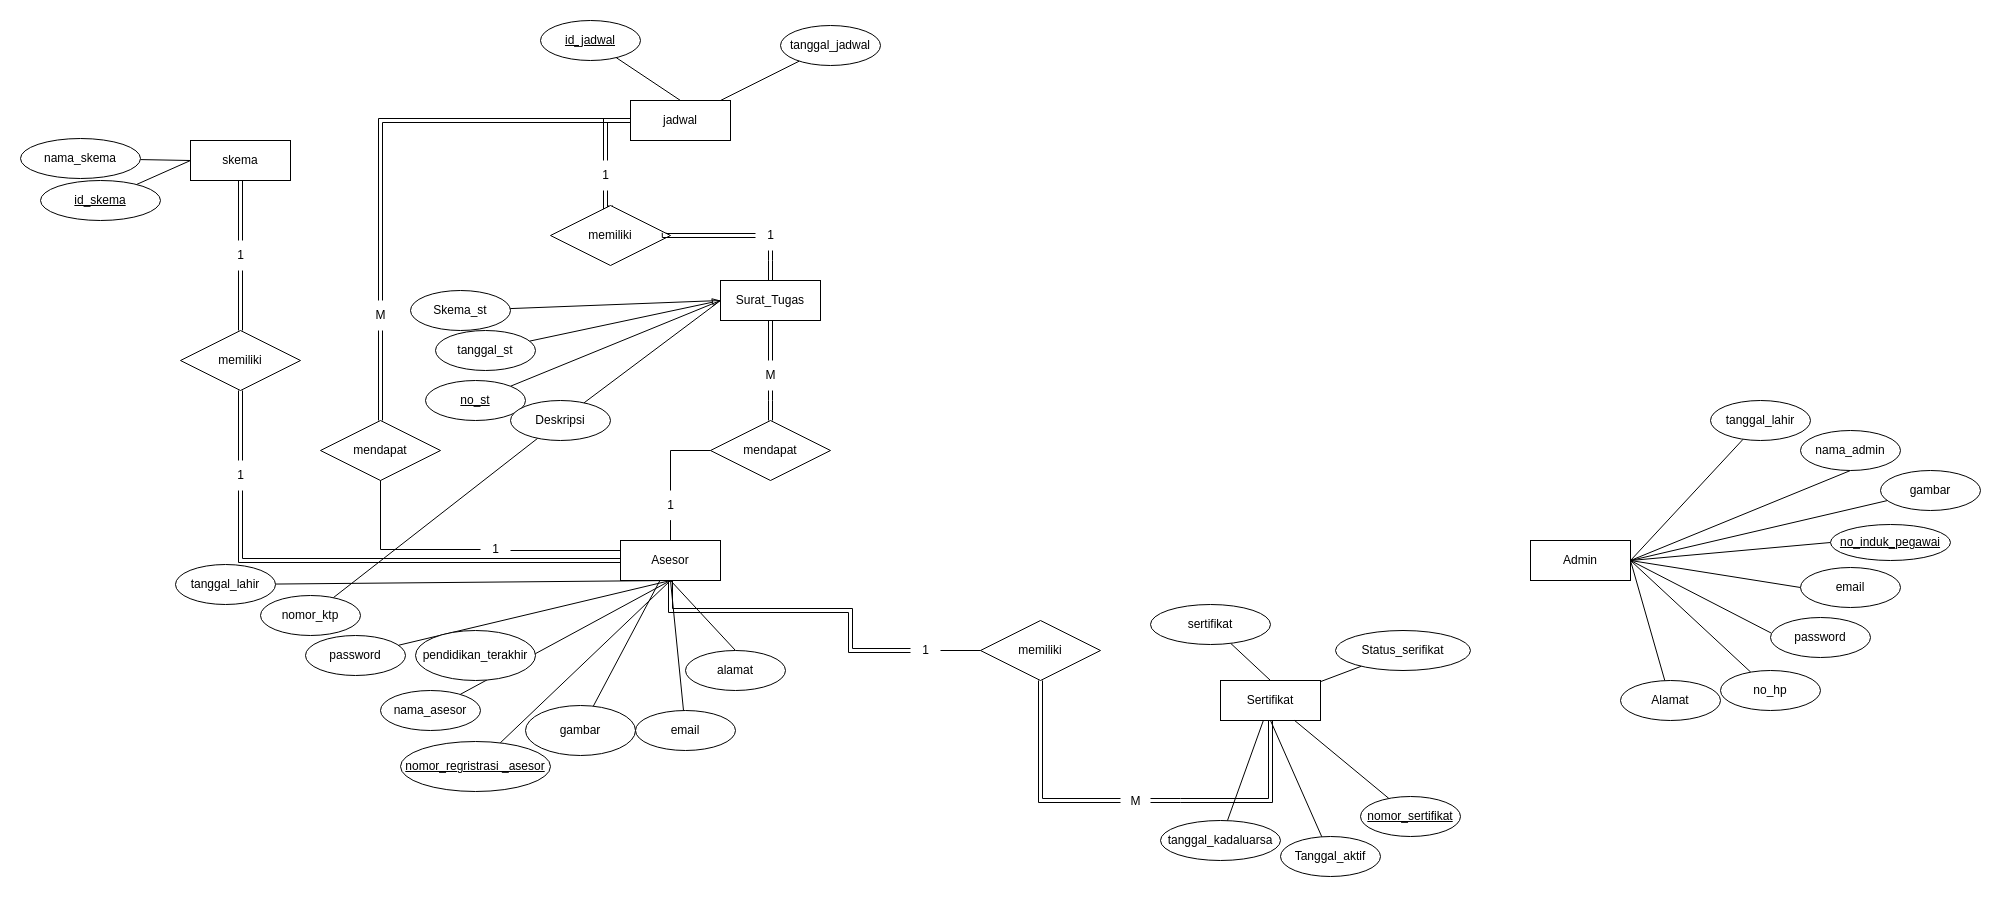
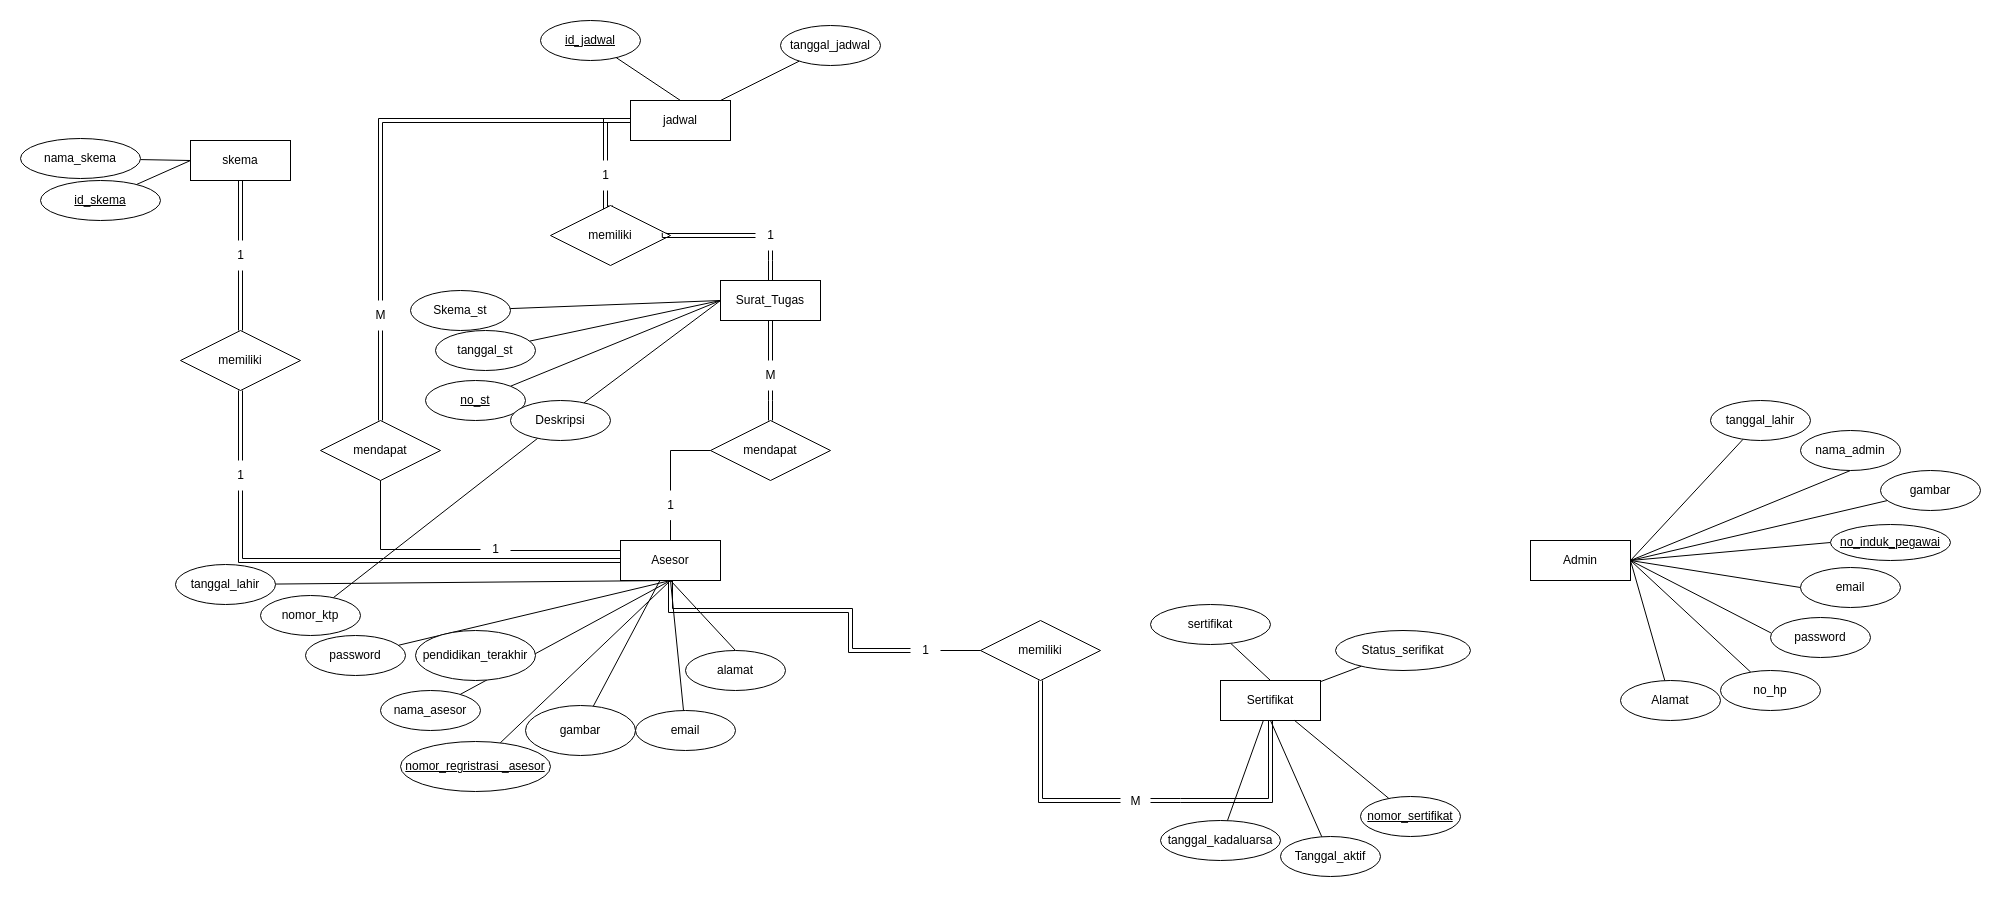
(712, 302) -> (712, 302)
